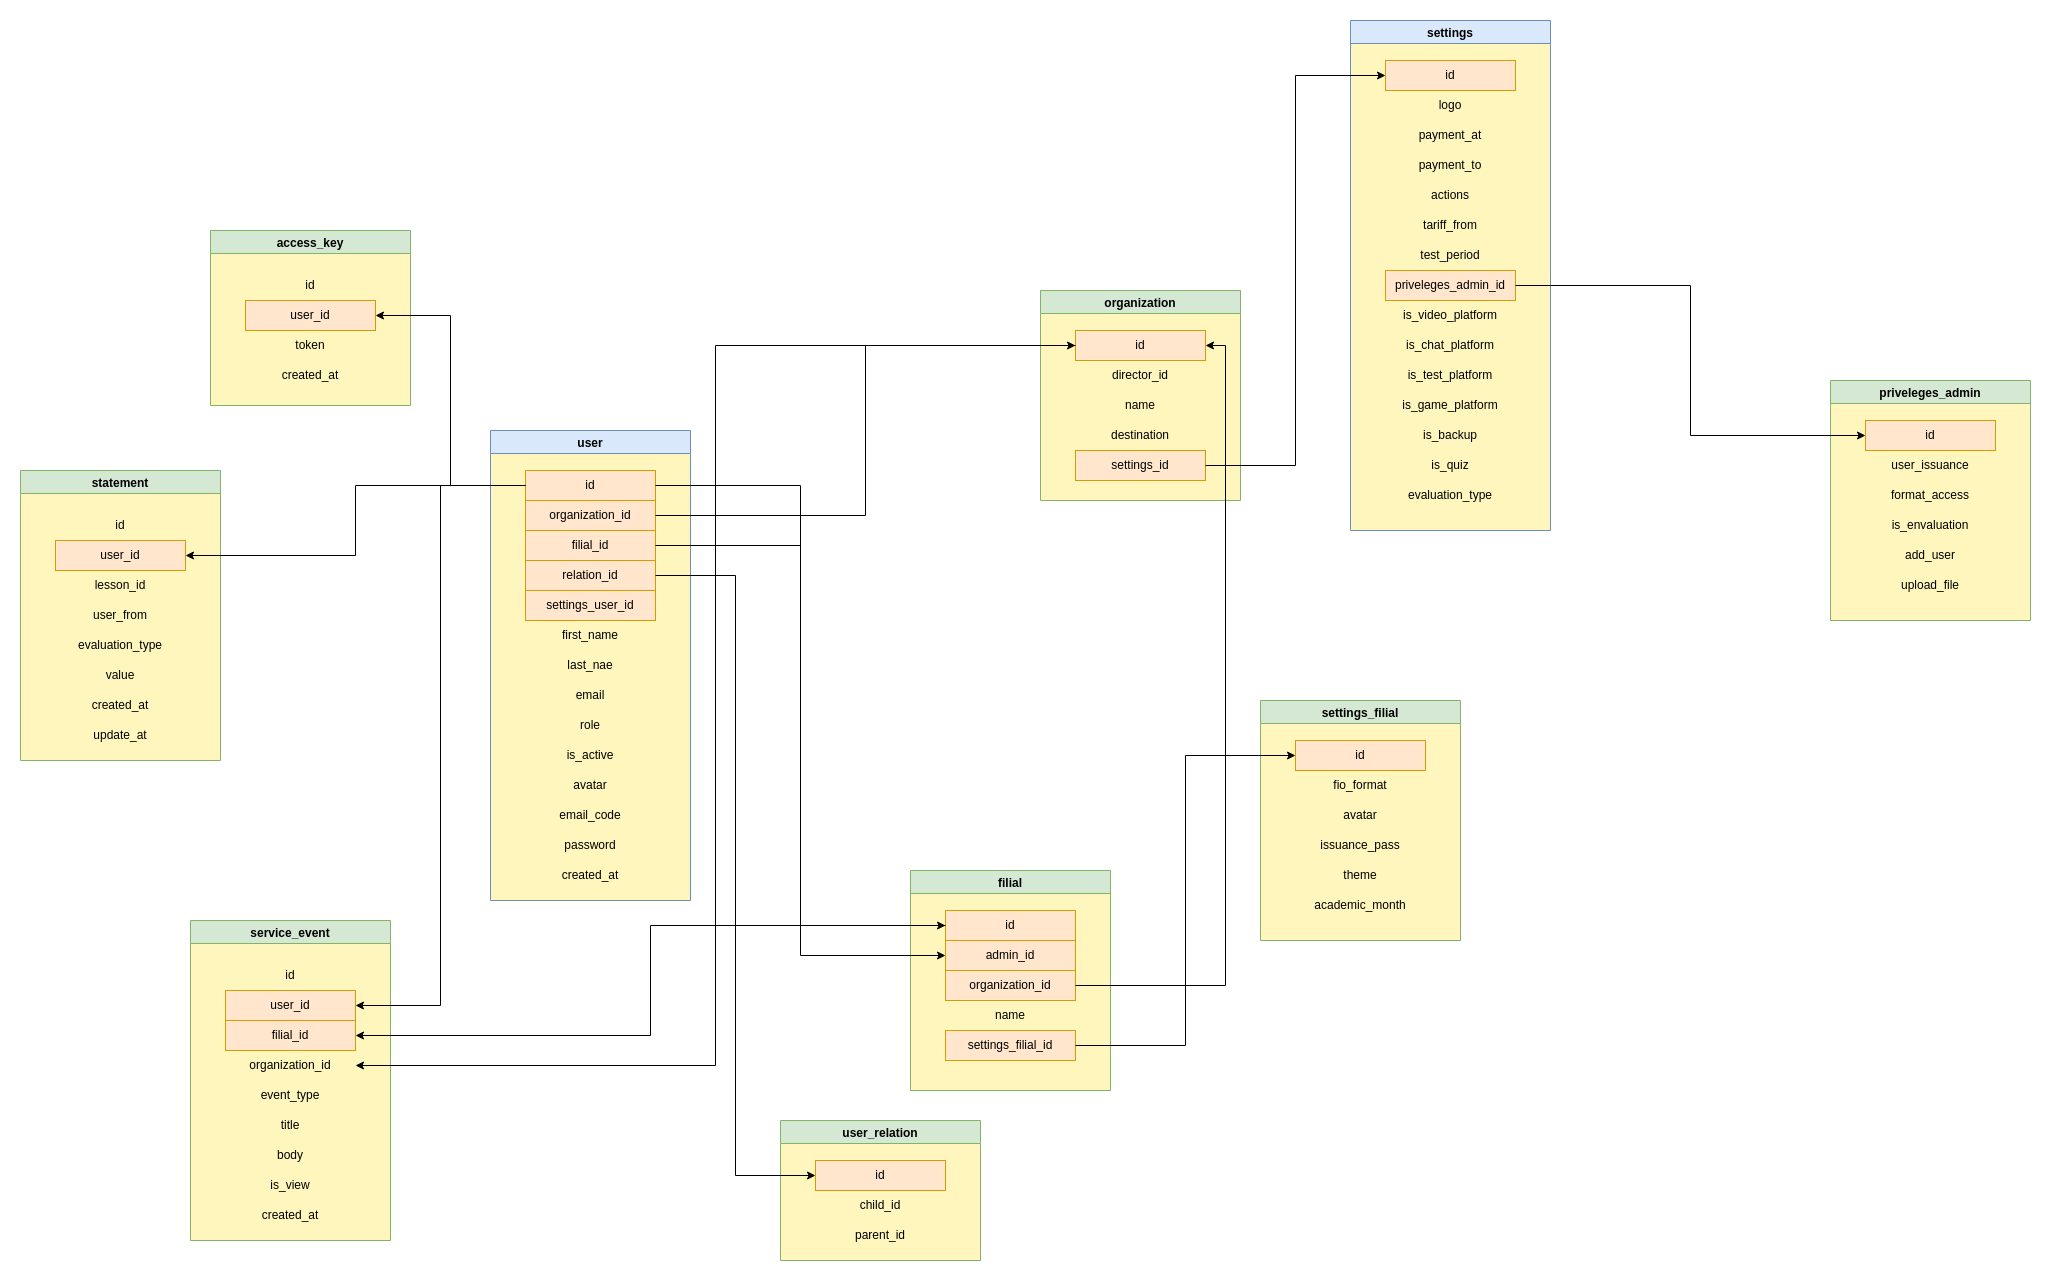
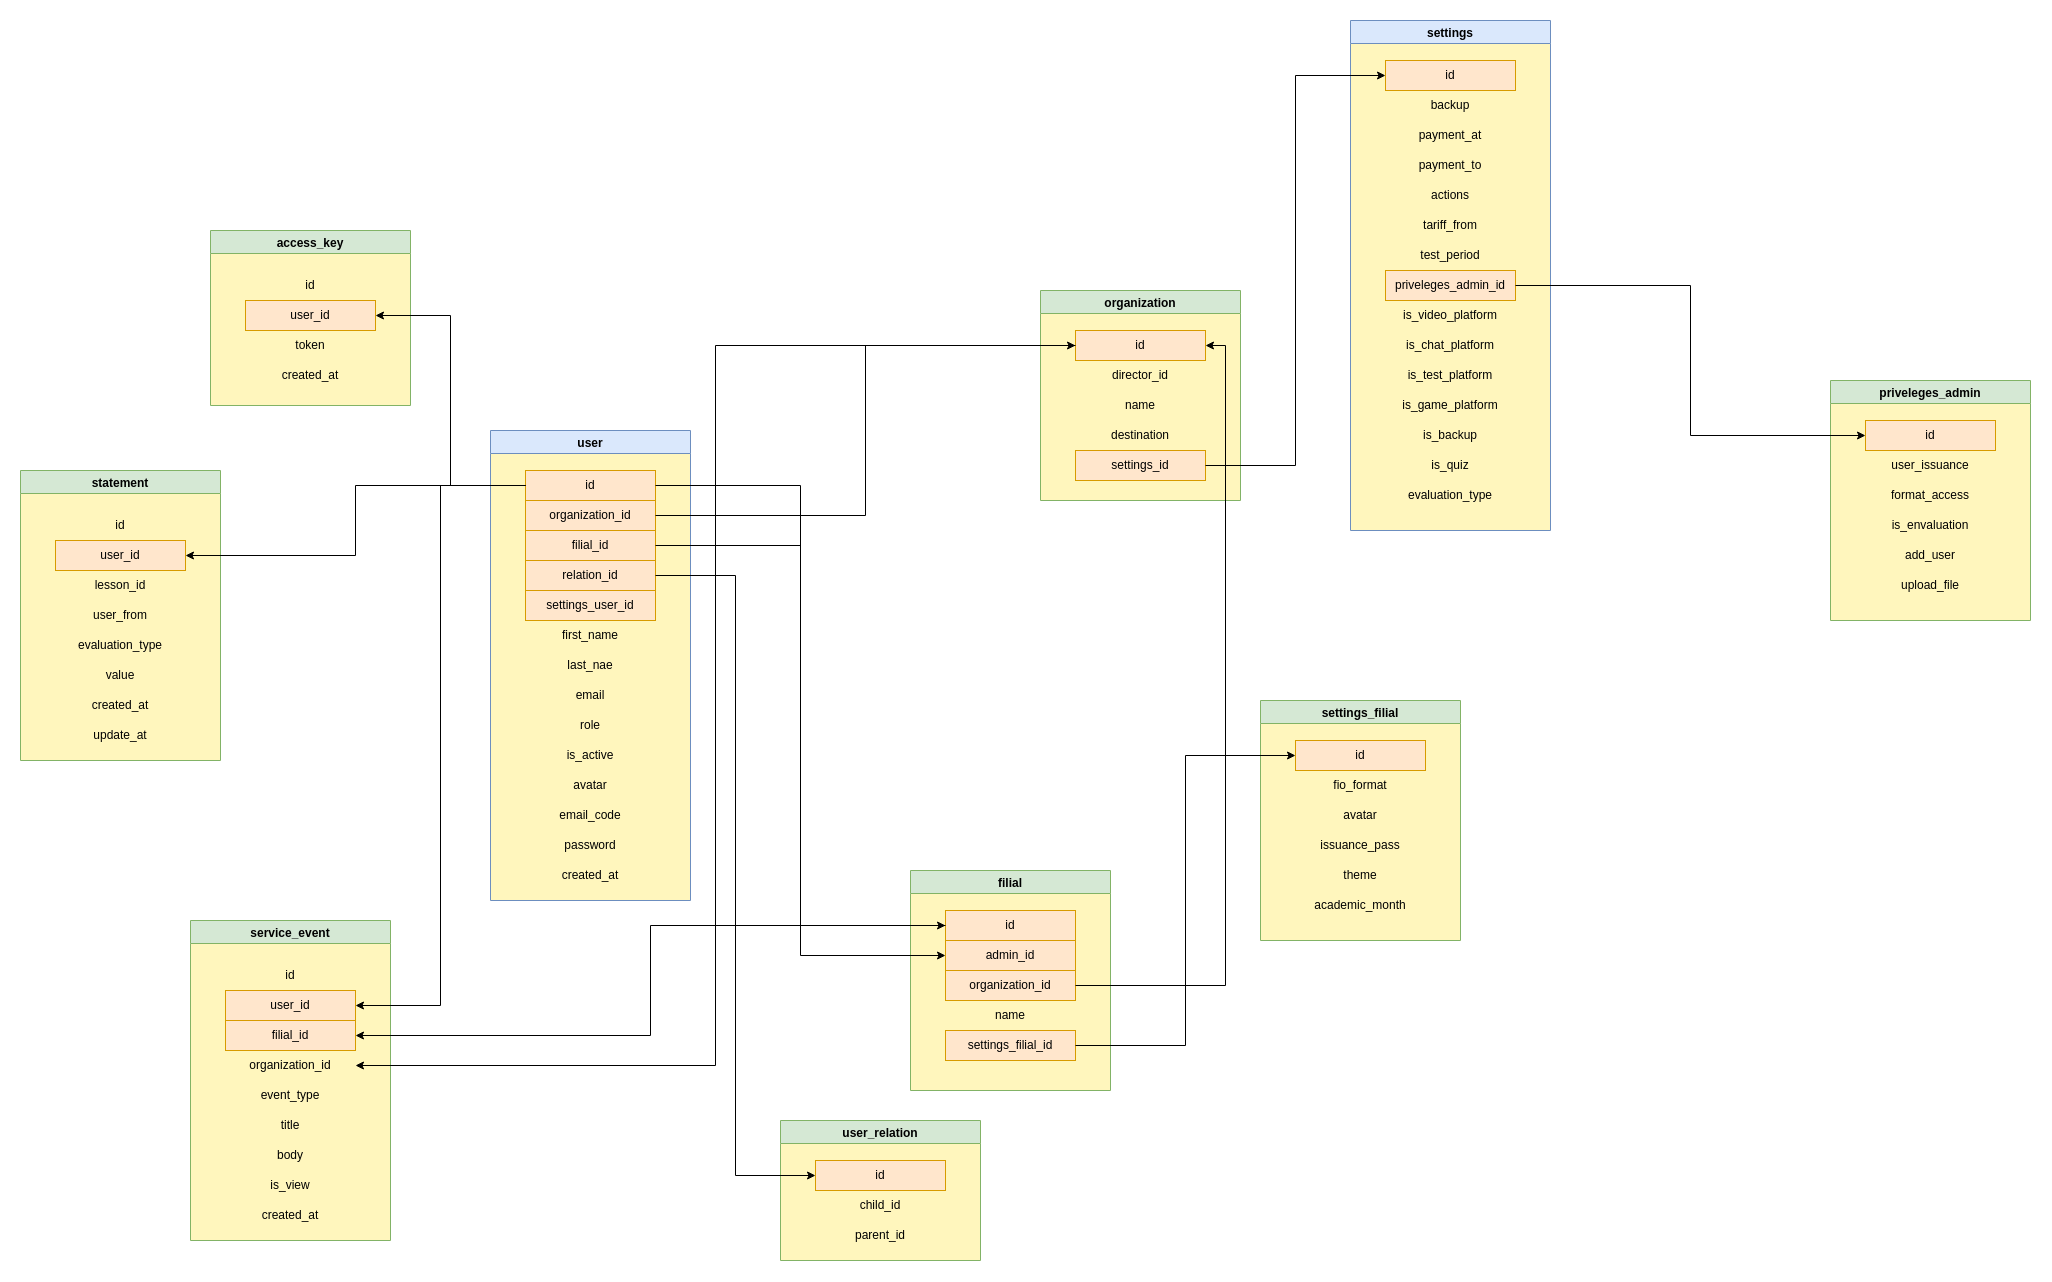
(1451, 106) -> (1451, 106)
